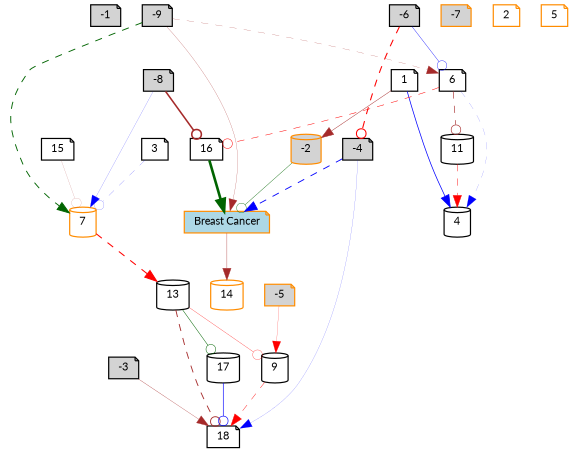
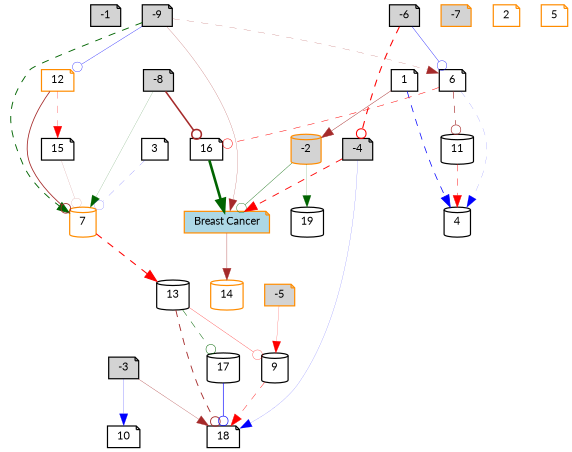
none -> (58, 80)
(125, 144) -> (125, 144)
(424, 145) -> (424, 145)
(299, 182) -> (299, 182)
none -> (307, 222)
(195, 328) -> (195, 328)
none -> (124, 437)
